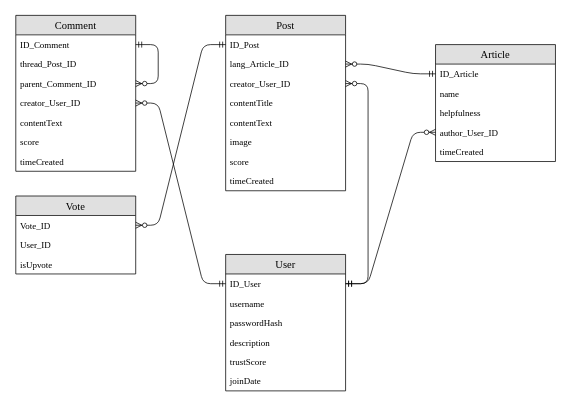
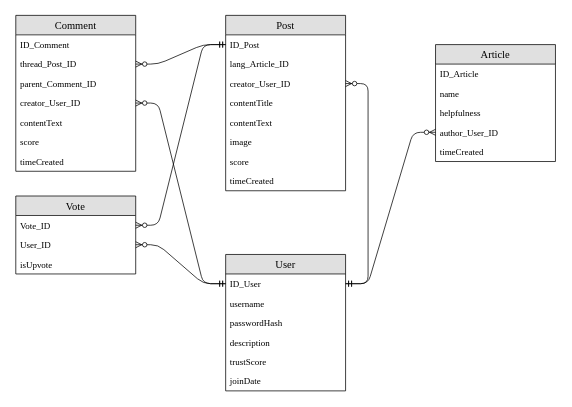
none -> (170, 59)
(158, 65) -> none
(391, 69) -> none
none -> (172, 257)
